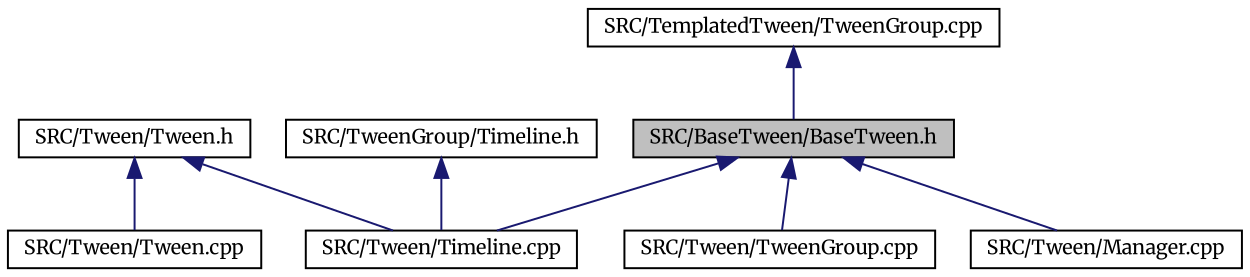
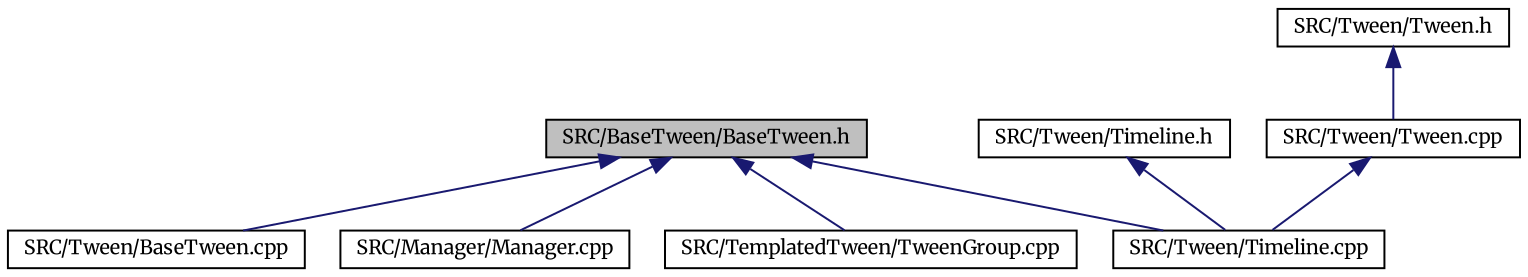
(794, 93) -> (797, 200)
(441, 139) -> (1104, 139)
(298, 197) -> (1313, 200)
(780, 249) -> (156, 249)
(1106, 249) -> (485, 249)
